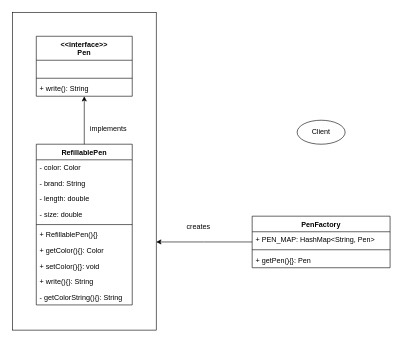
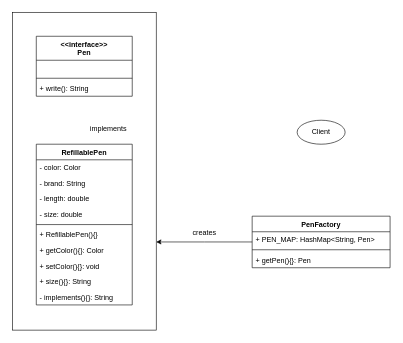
(84, 101) -> none
(198, 227) -> (204, 233)
(73, 282) -> (71, 282)
(90, 298) -> (82, 298)
